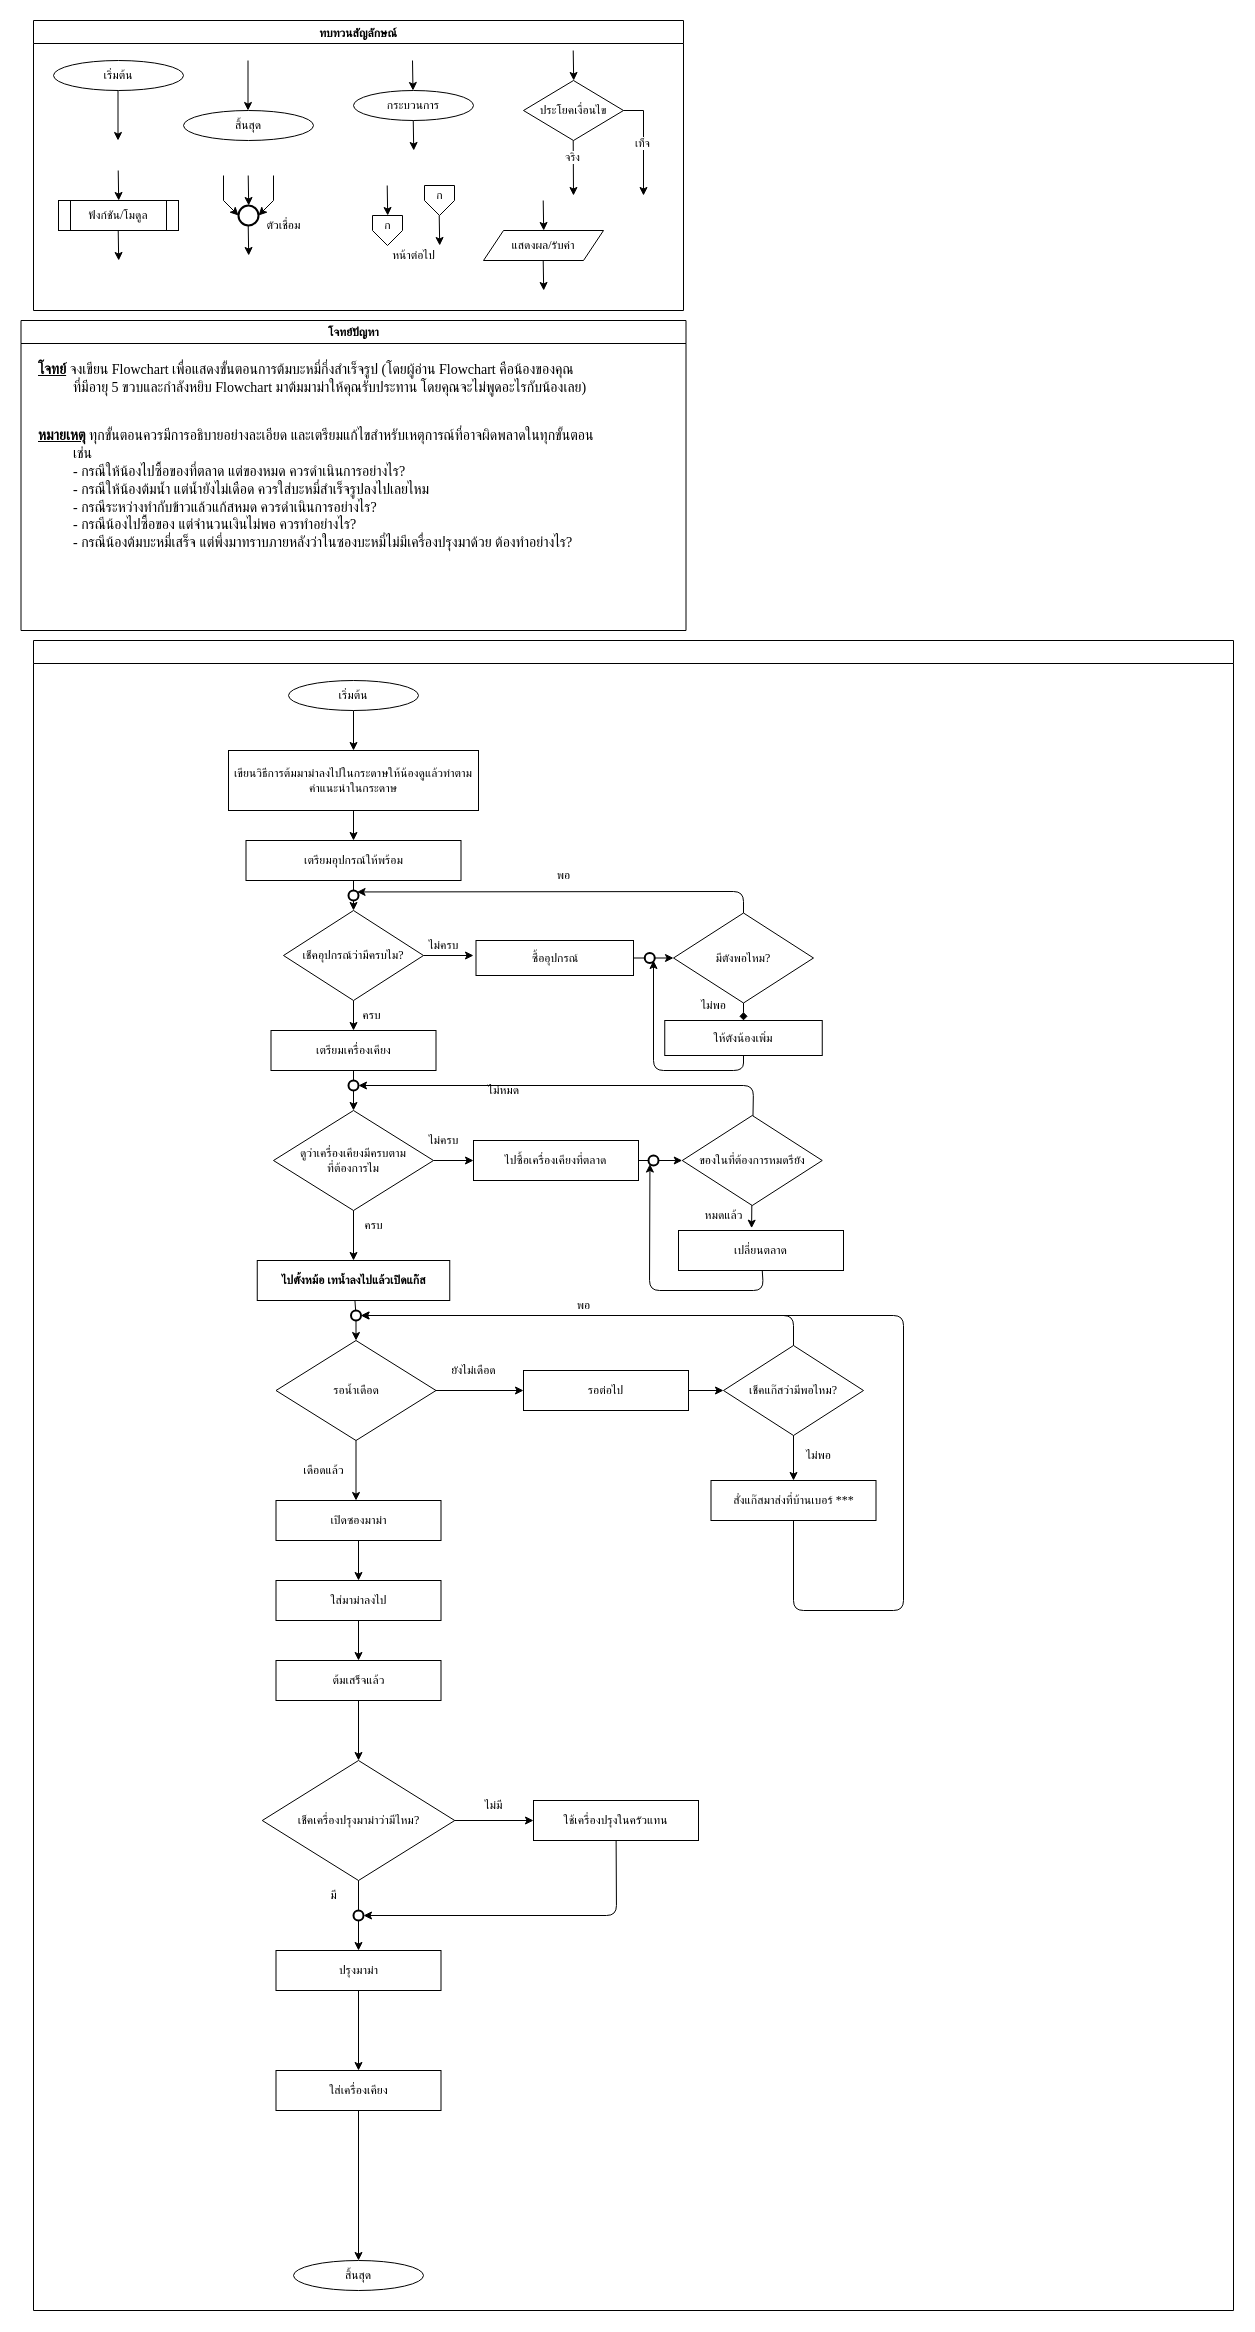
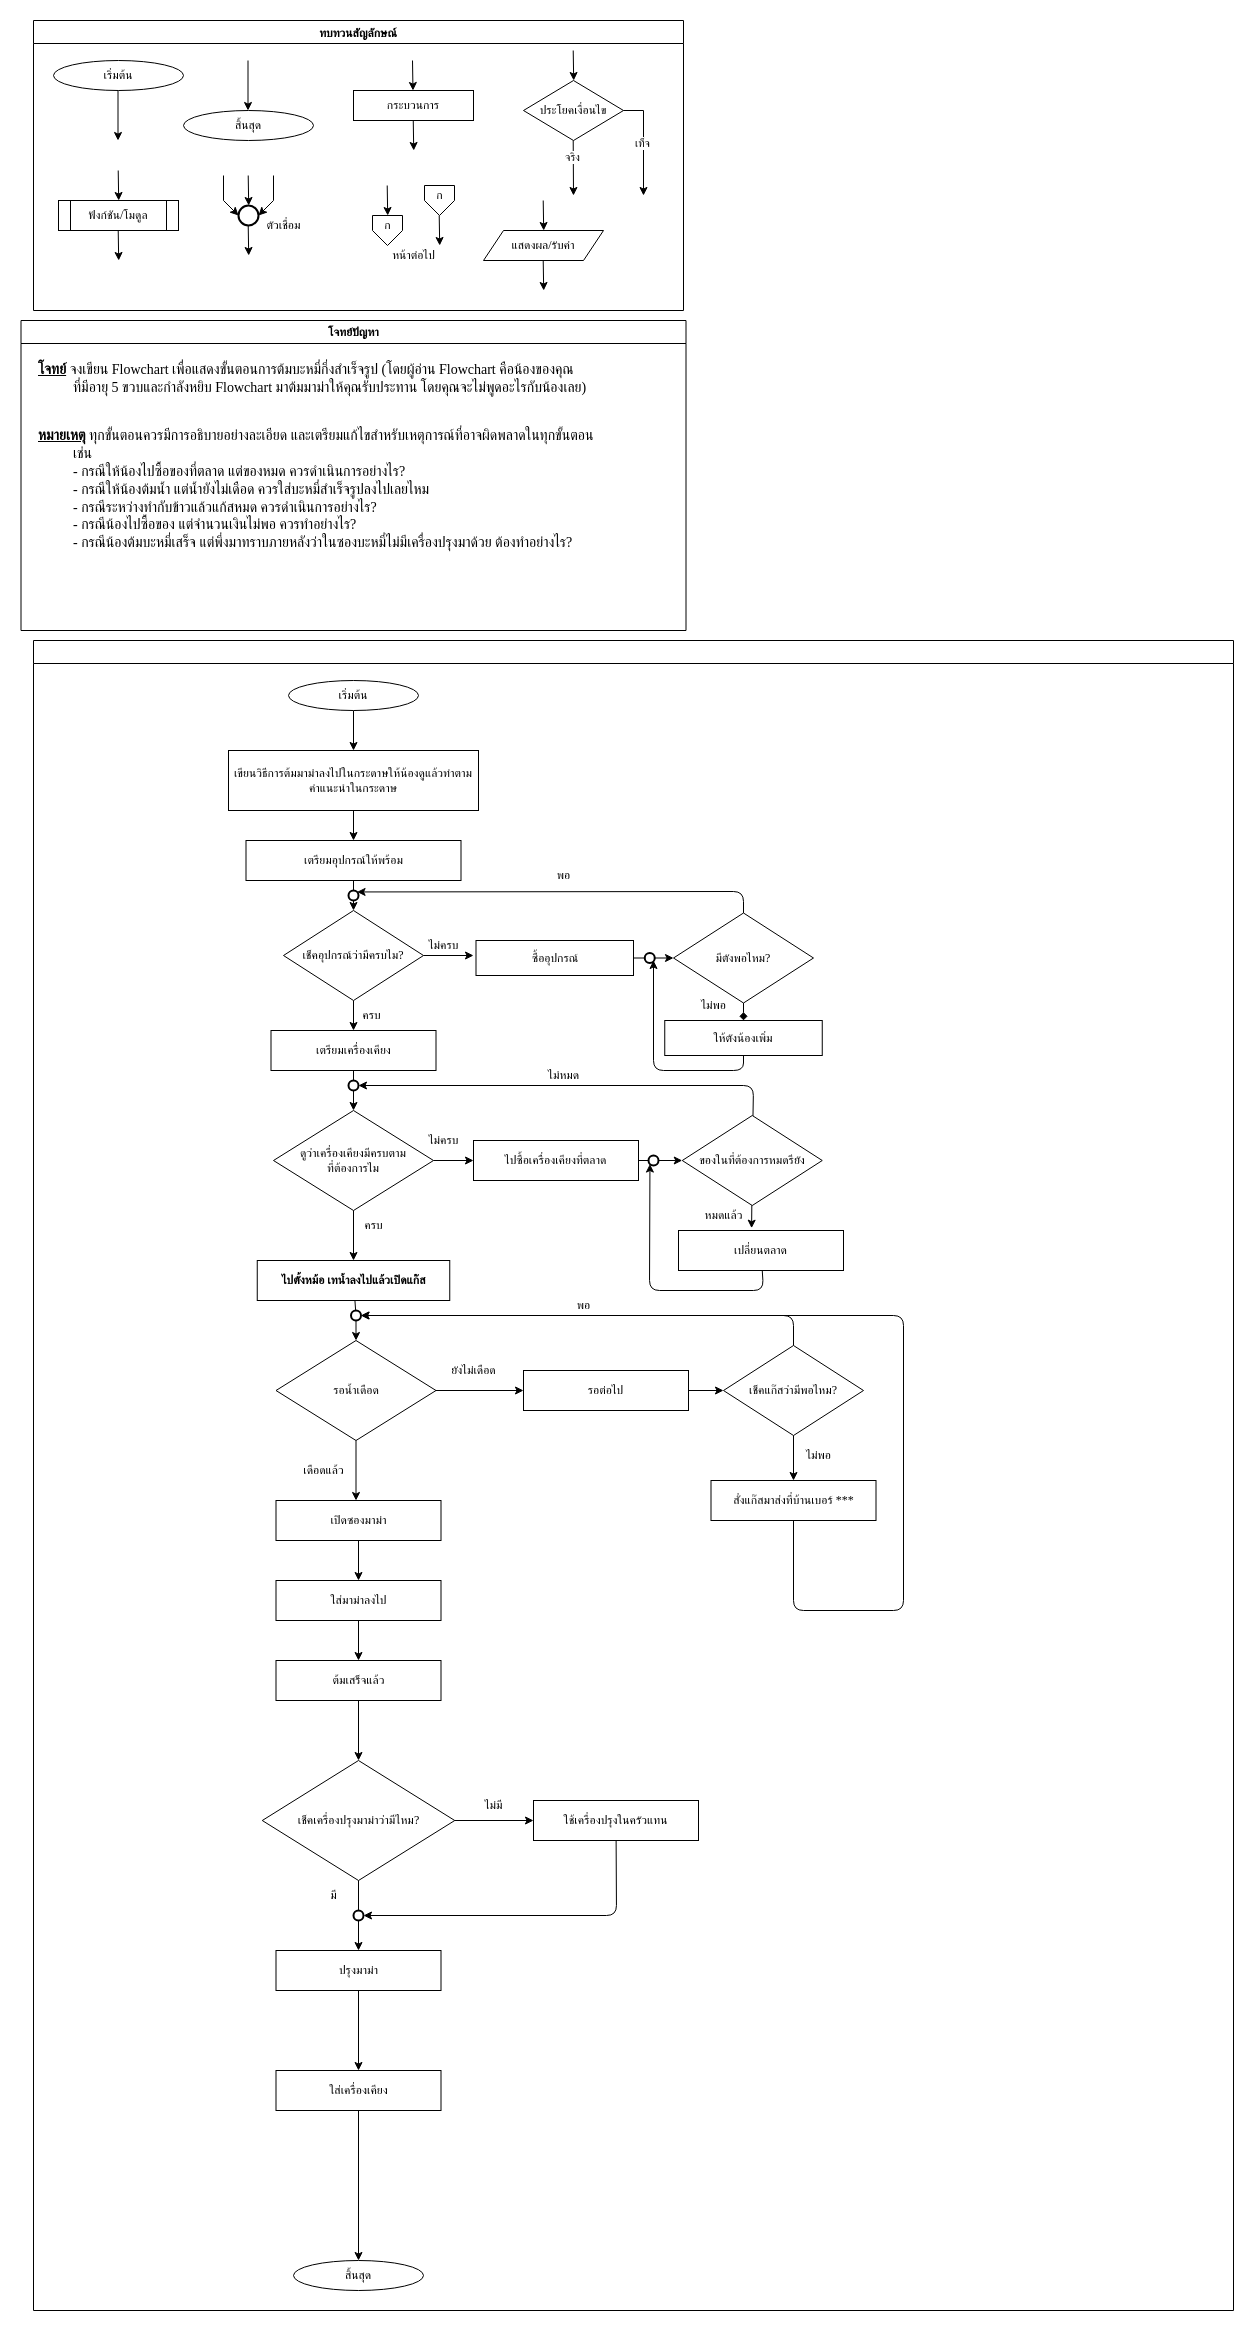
(414, 106) -> (414, 106)
(504, 1091) -> (564, 1076)
